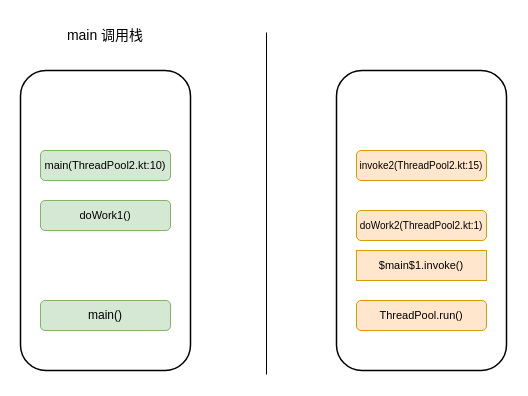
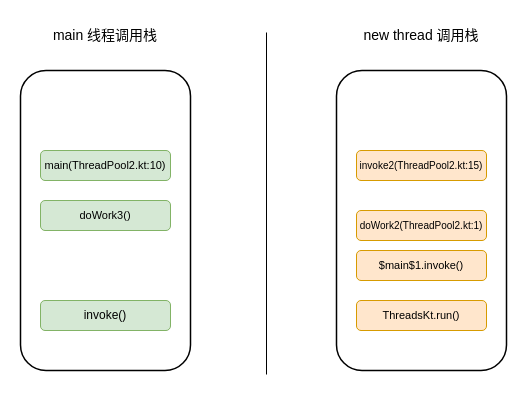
(106, 36) -> (106, 36)
none -> (422, 36)
(106, 216) -> (106, 216)
(422, 266) -> (422, 266)
(106, 316) -> (106, 316)
(422, 316) -> (422, 316)
